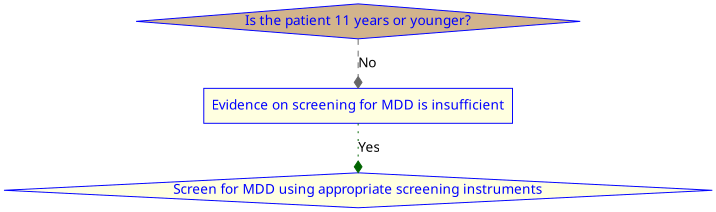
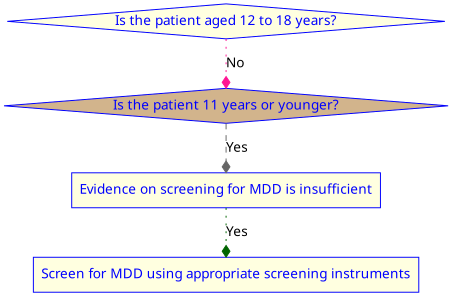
none -> (226, 21)
(367, 64) -> (237, 148)
(358, 190) -> (226, 275)
